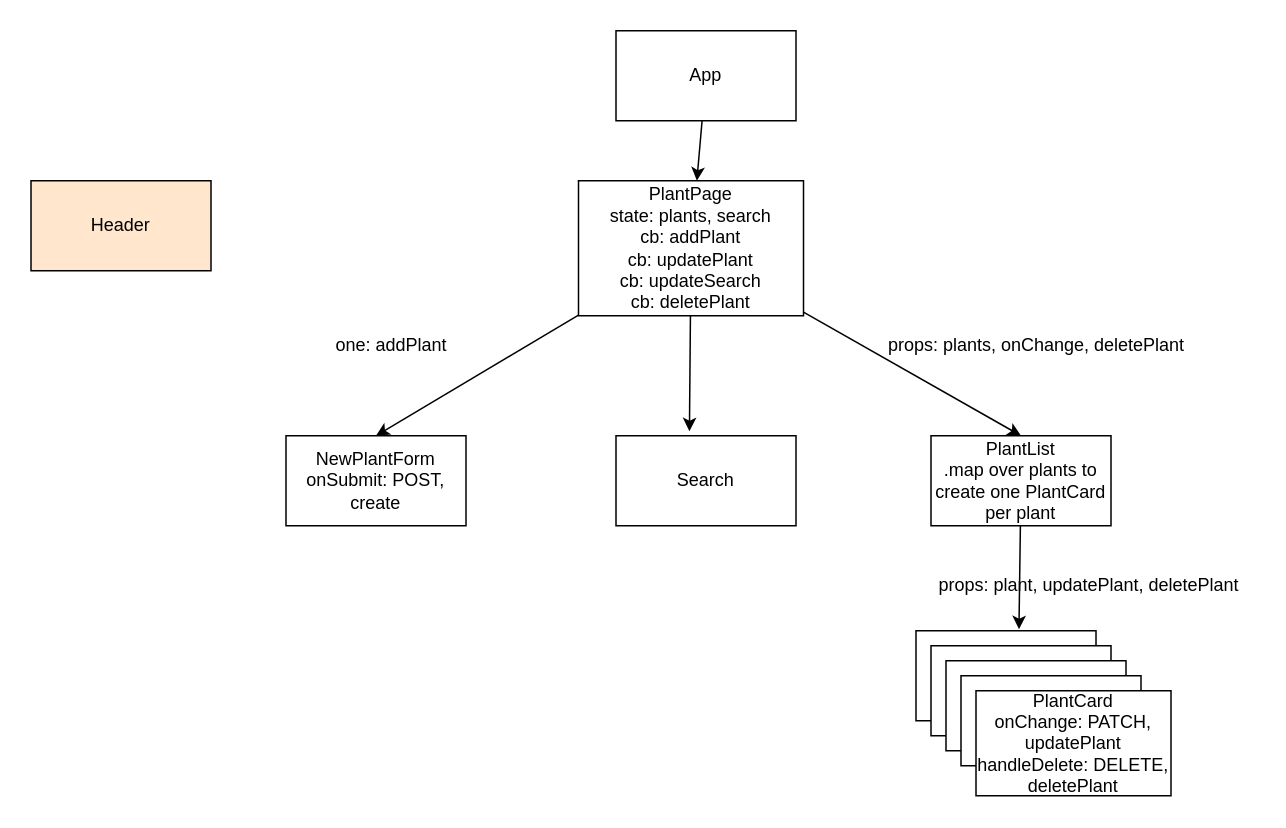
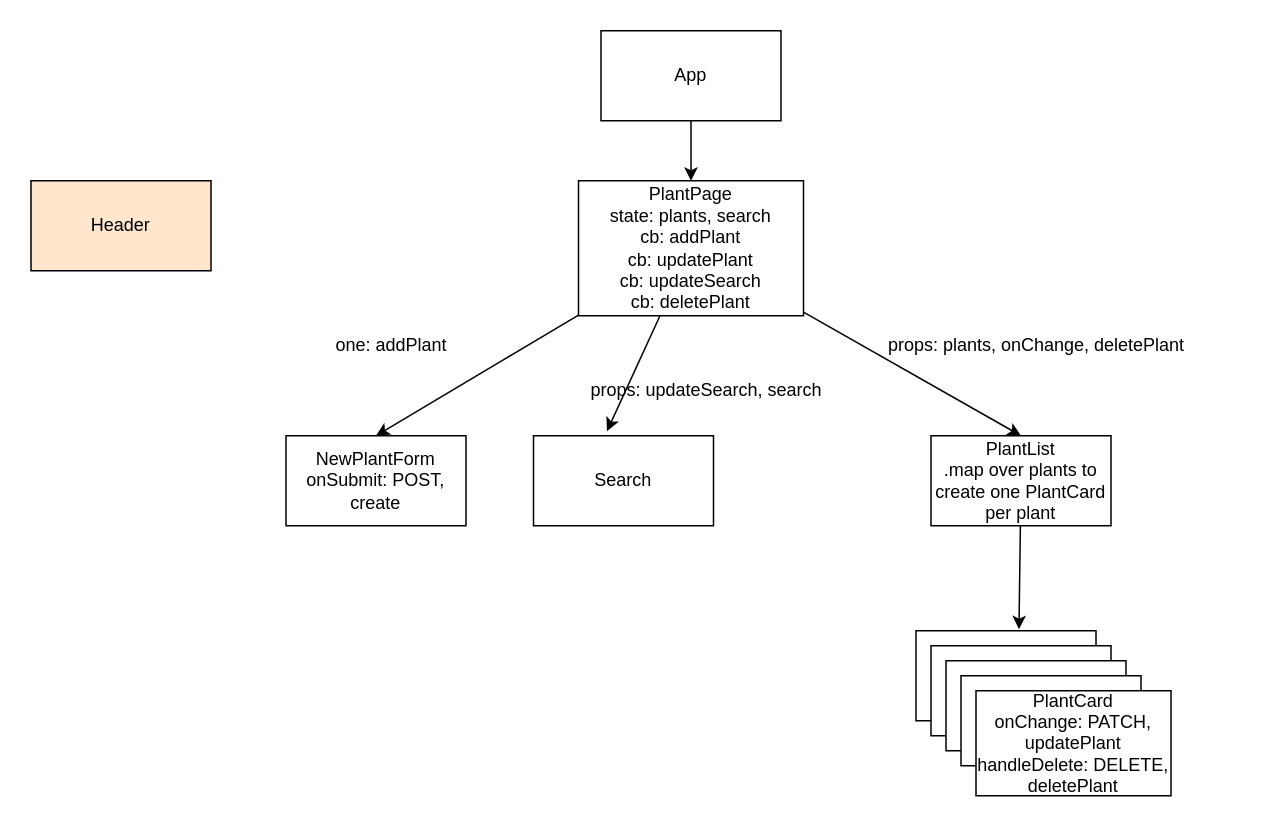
(706, 76) -> (691, 76)
none -> (706, 391)
(706, 481) -> (623, 481)
(1088, 586) -> none
